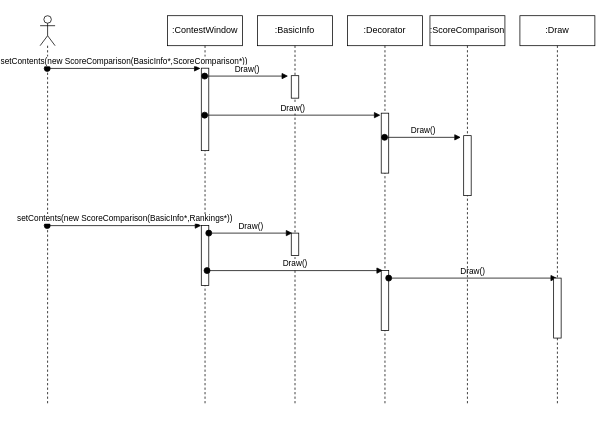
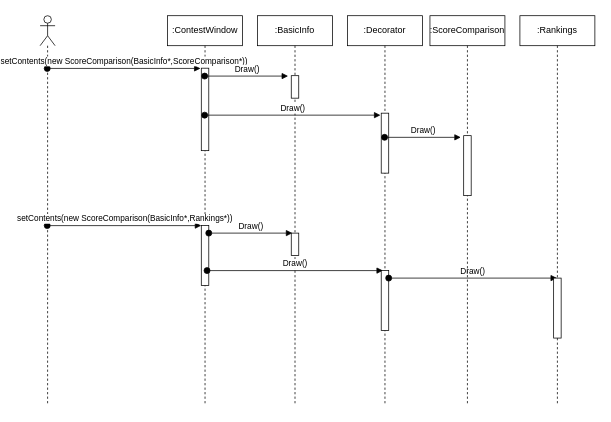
(558, 30) -> (558, 30)
